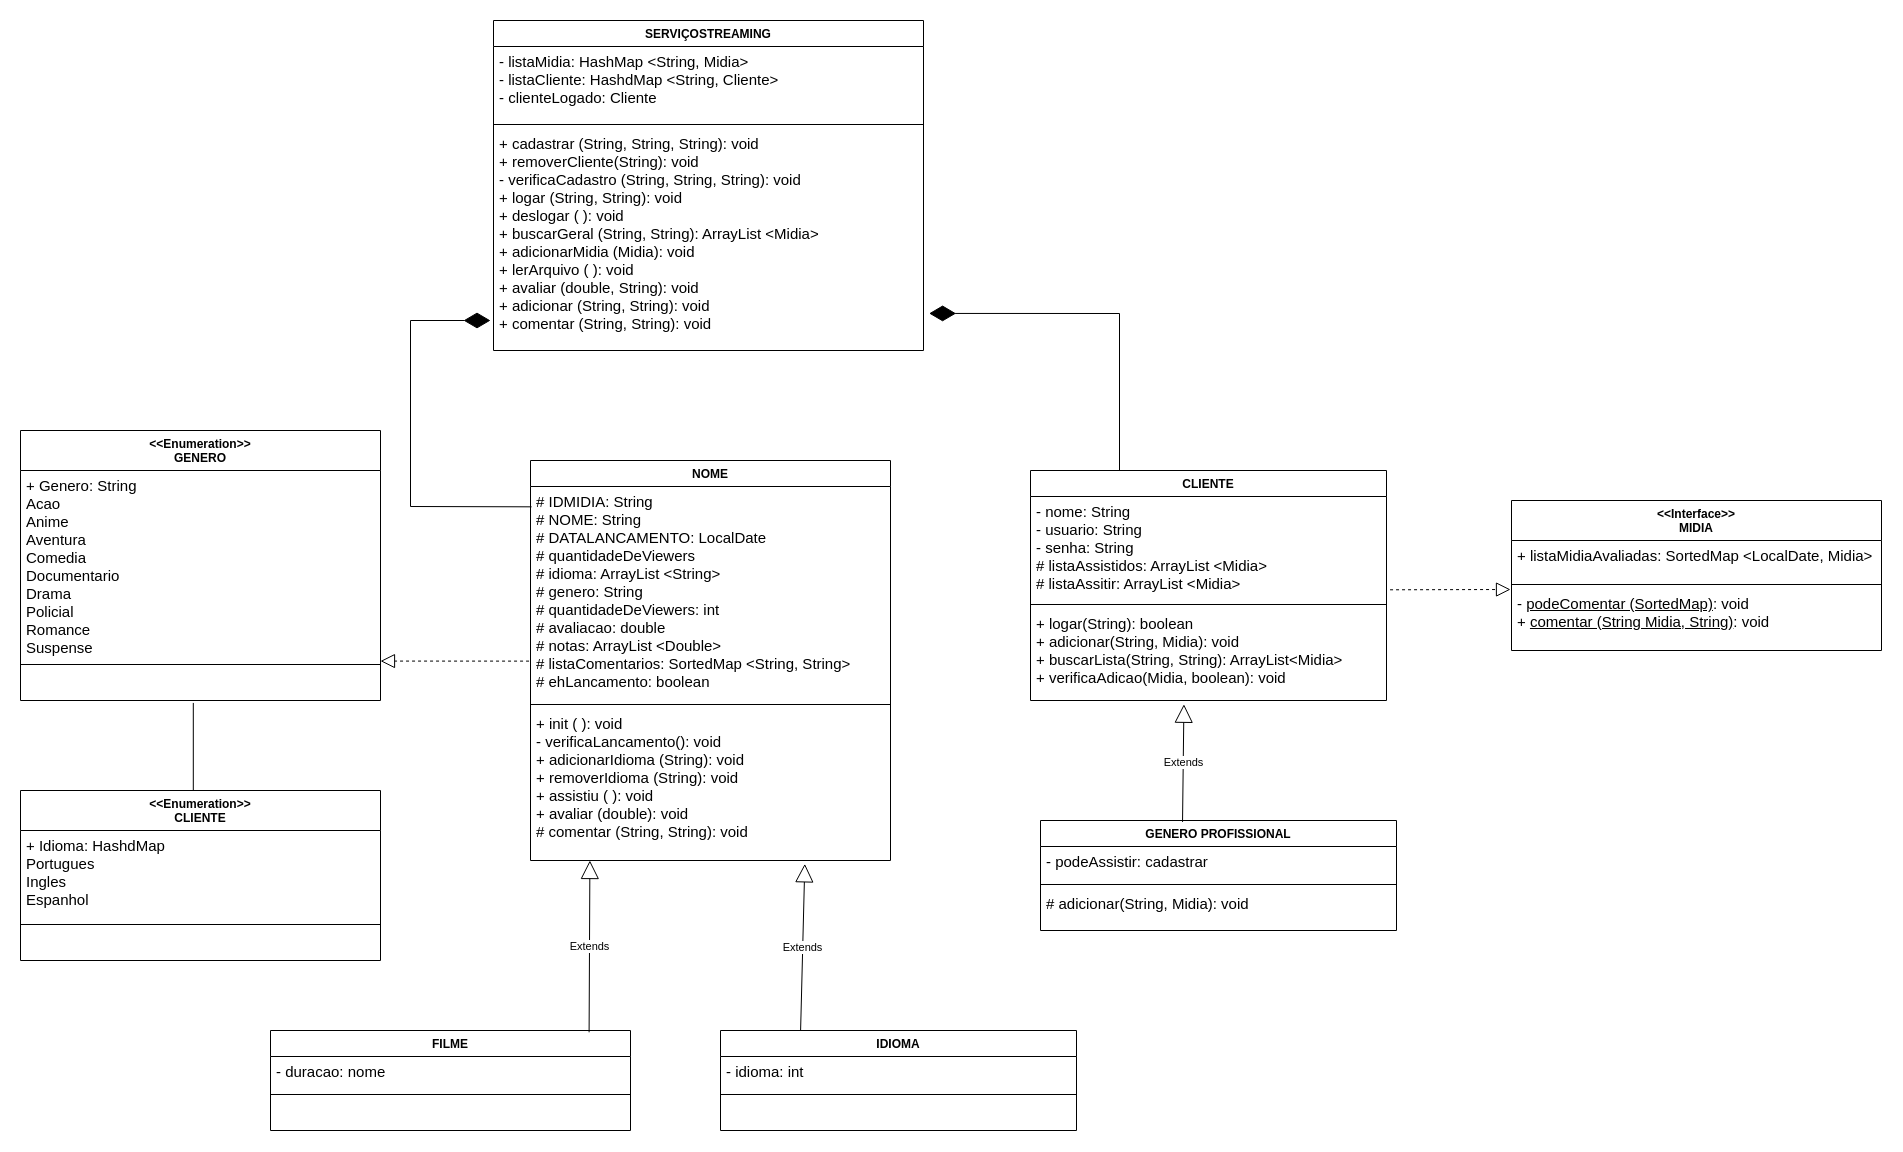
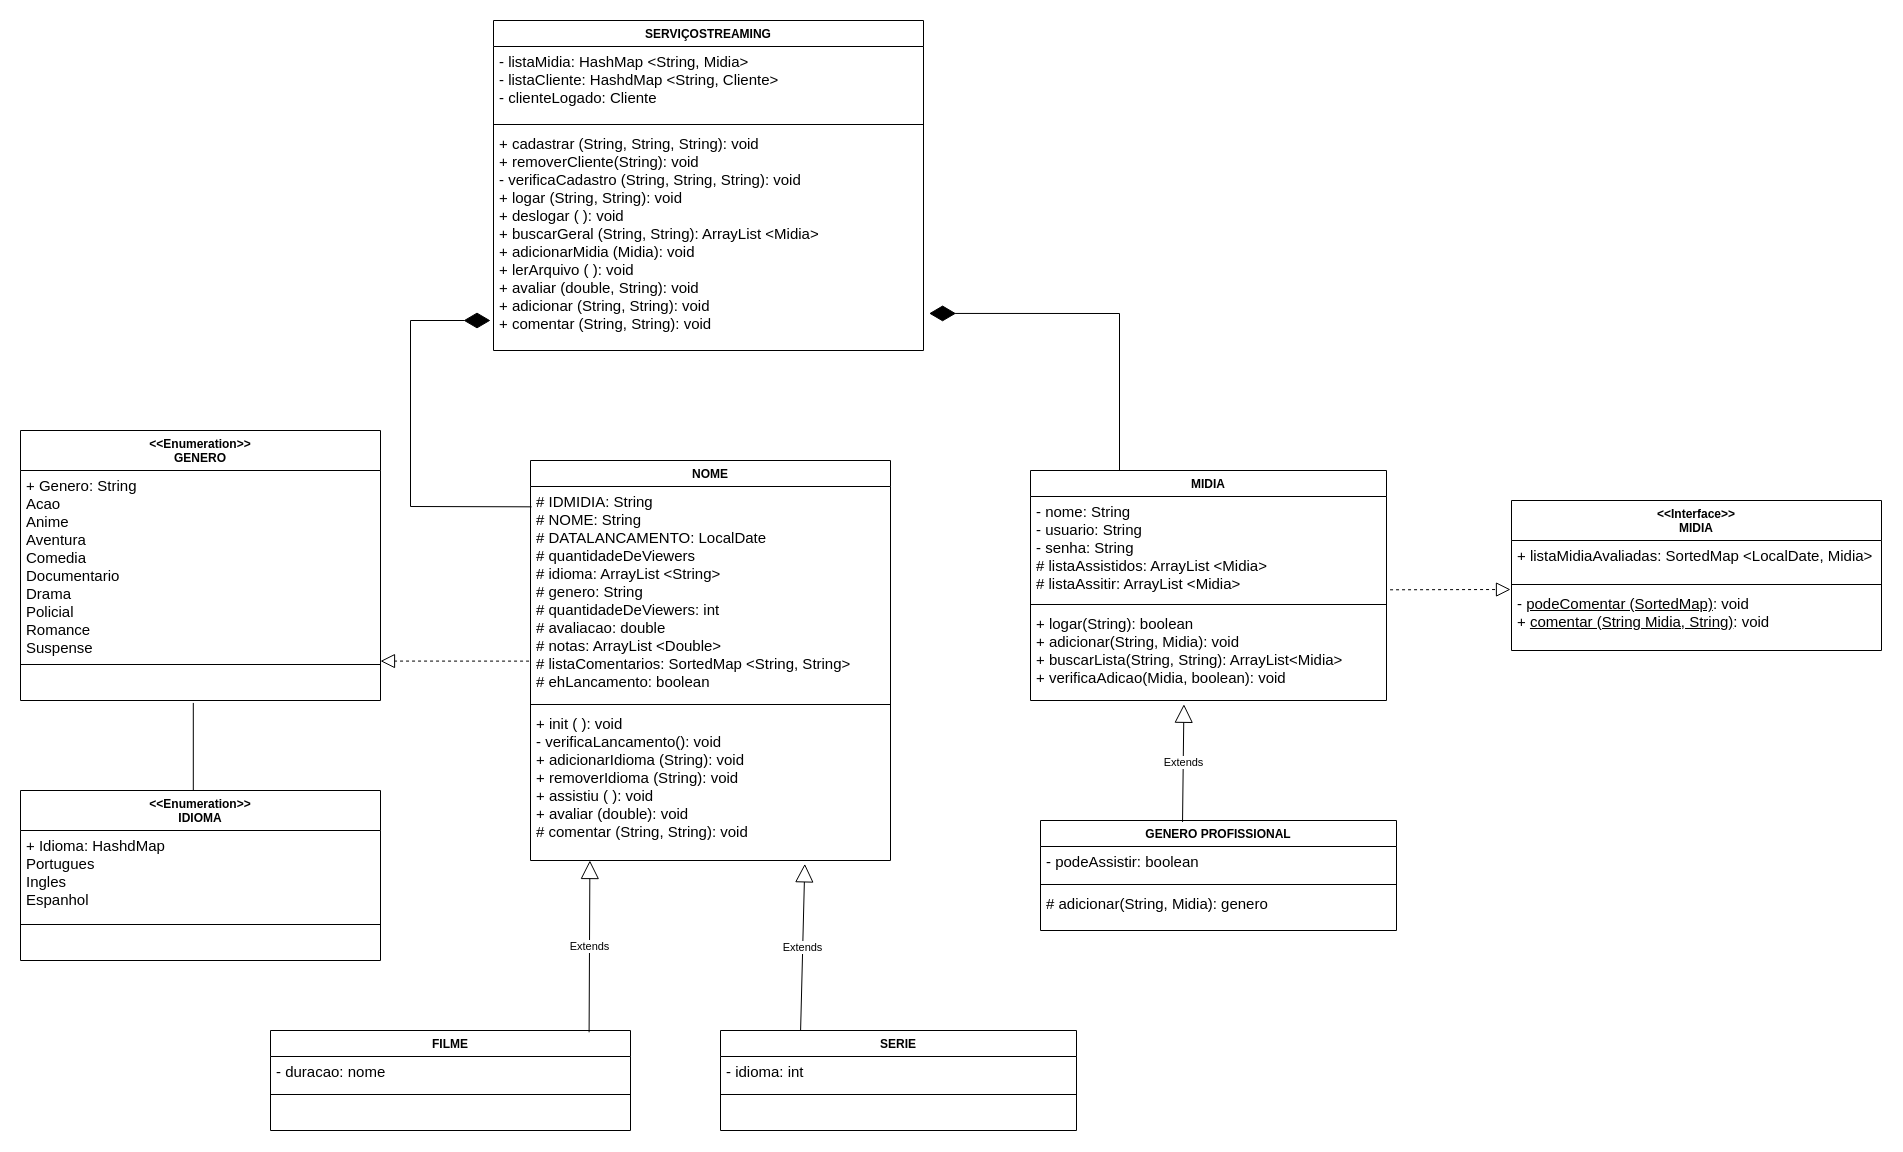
(1209, 485) -> (1209, 485)
(201, 812) -> (201, 812)
(1123, 861) -> (1114, 861)
(1137, 903) -> (1145, 903)
(899, 1045) -> (899, 1045)
